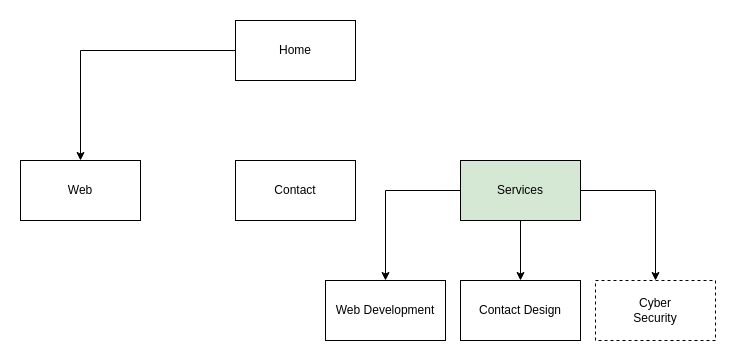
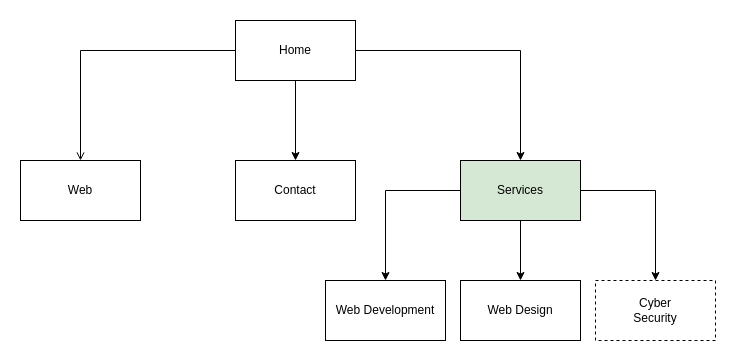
none -> (490, 51)
none -> (296, 117)
(81, 152) -> (81, 154)
(521, 311) -> (521, 311)
